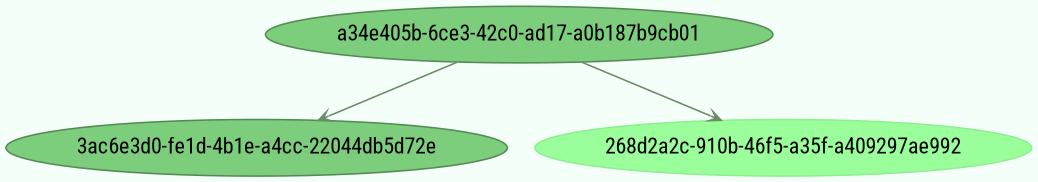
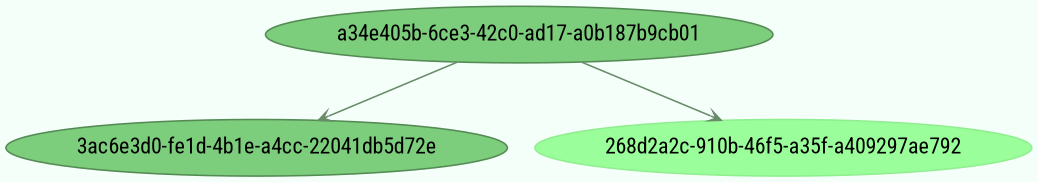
(257, 148) -> (257, 148)
(783, 148) -> (783, 148)
